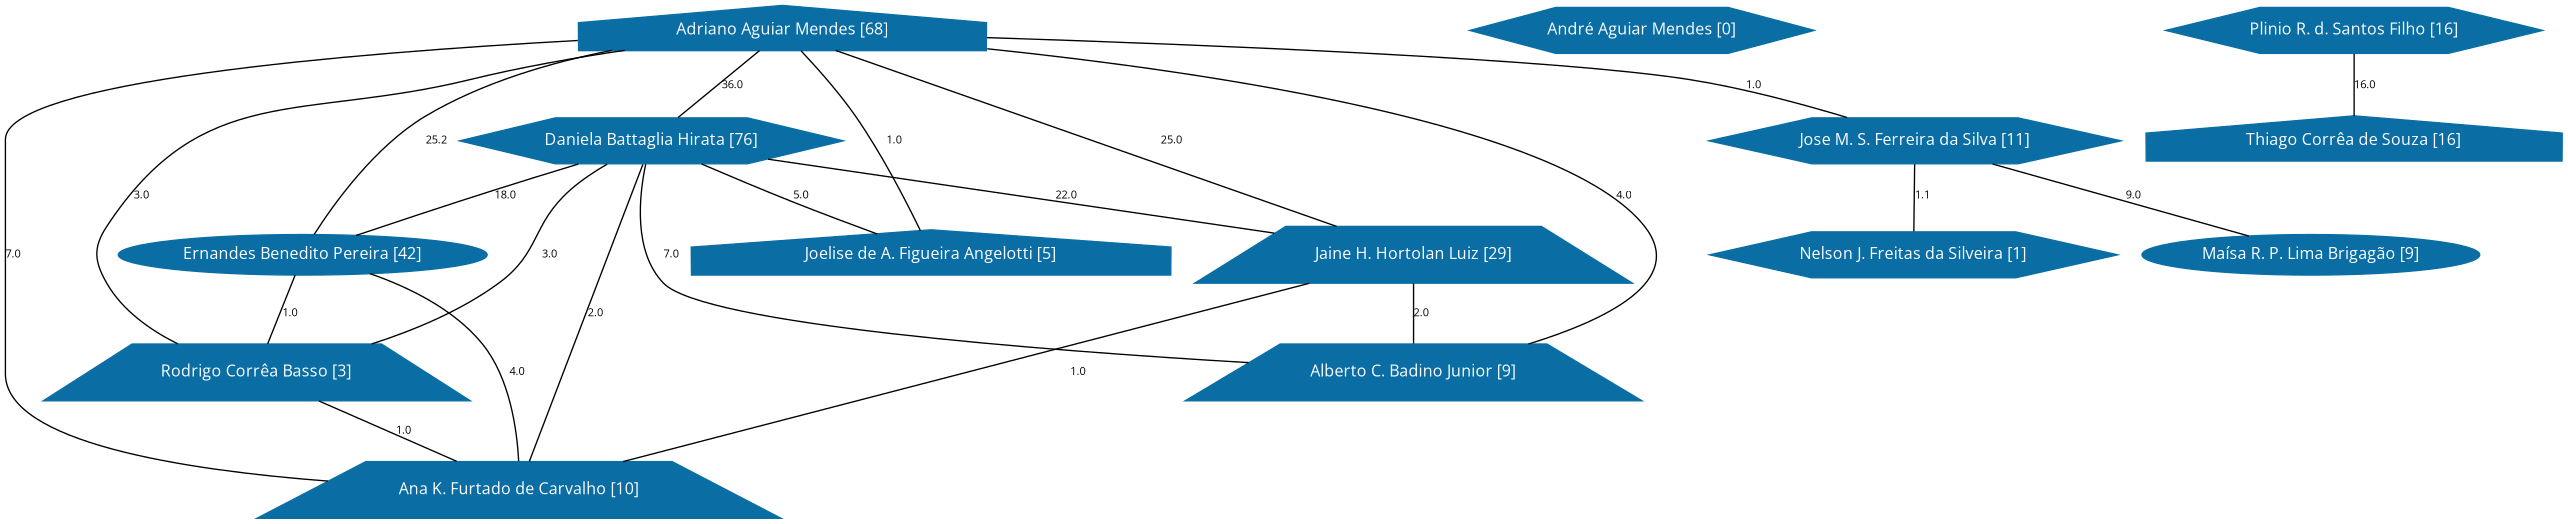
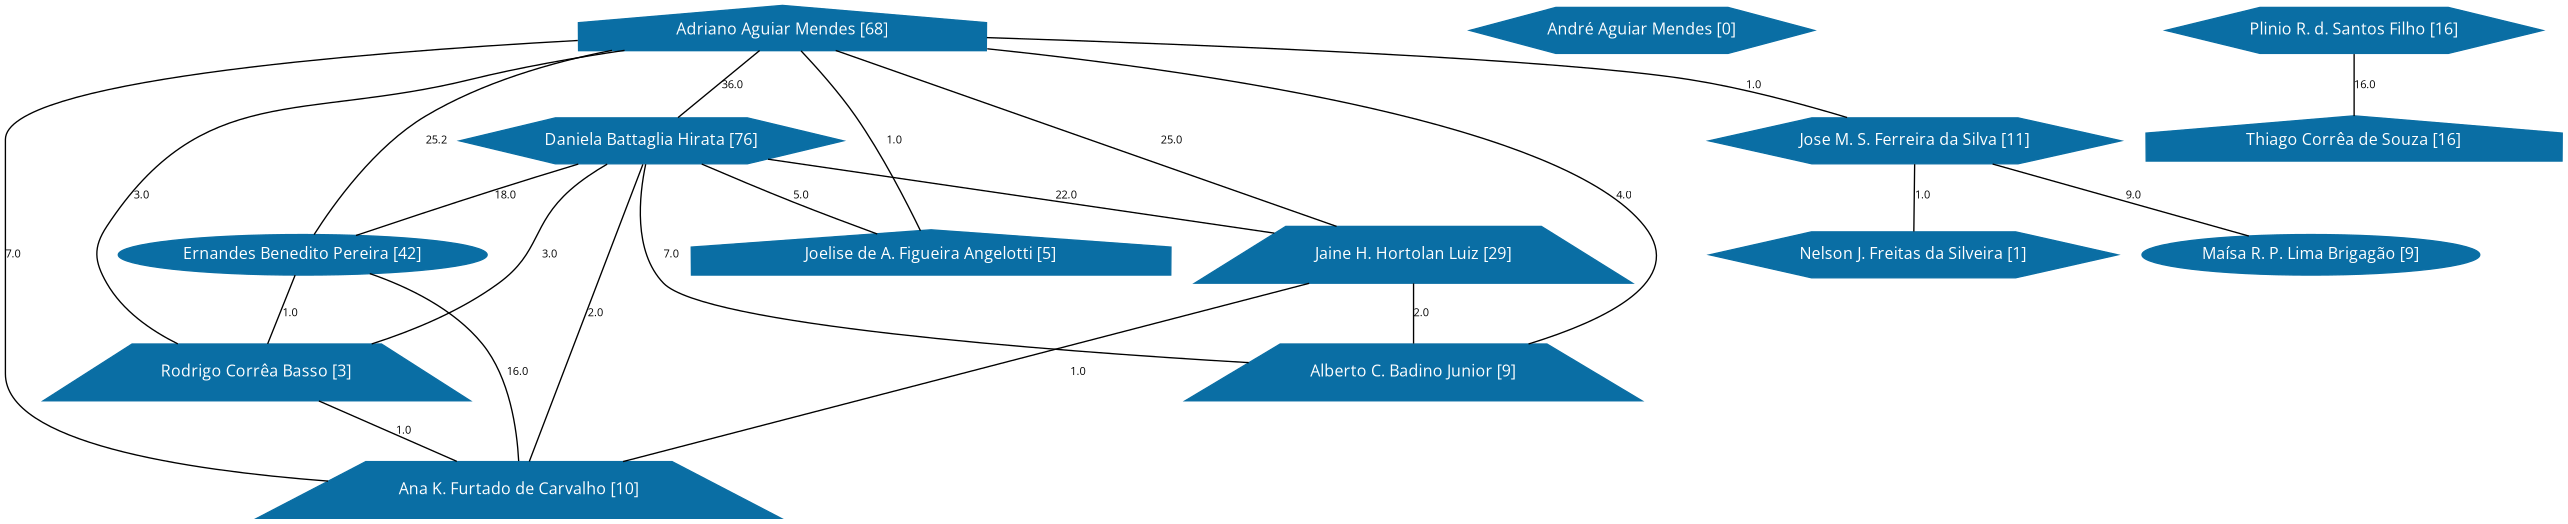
(1923, 196) -> (1923, 196)
(518, 372) -> (518, 372)
